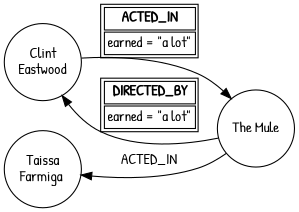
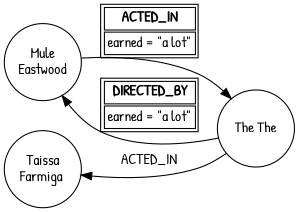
(43, 62) -> (43, 62)
(256, 128) -> (256, 128)
